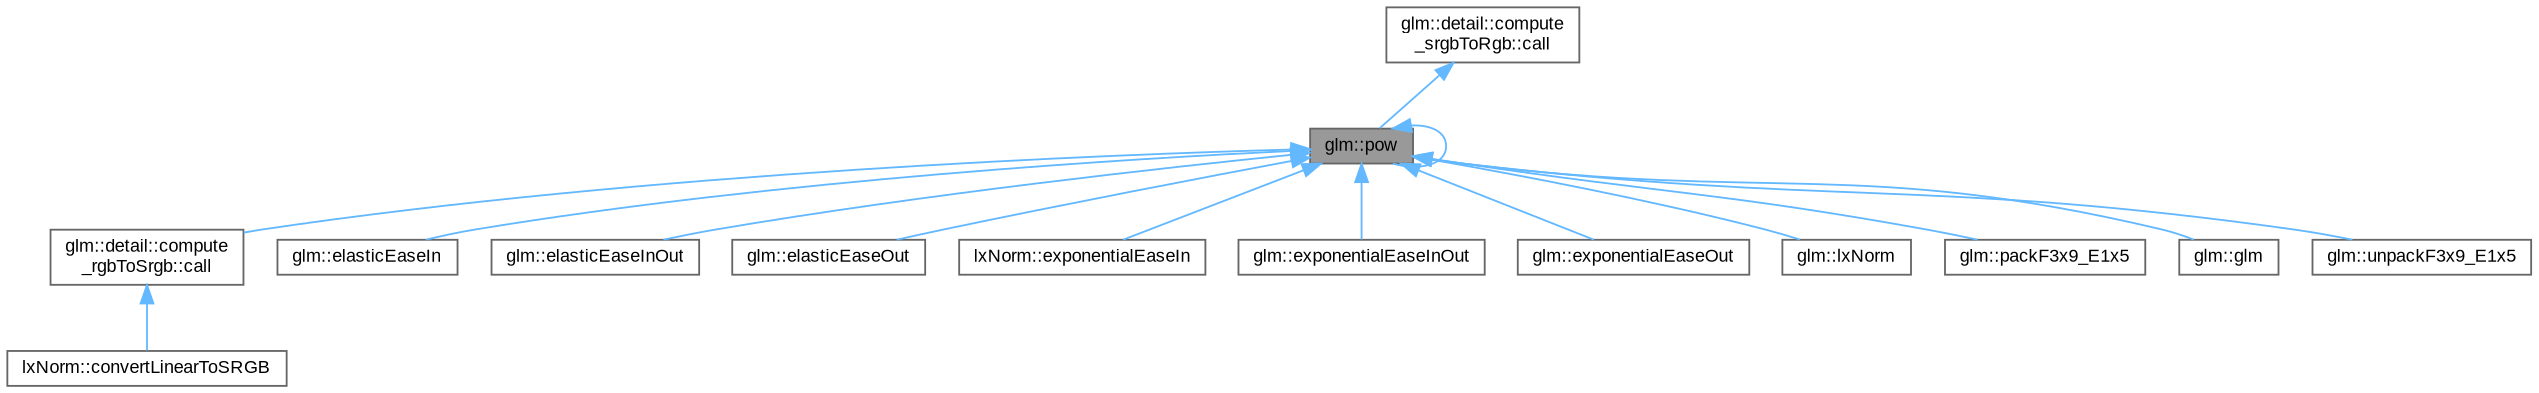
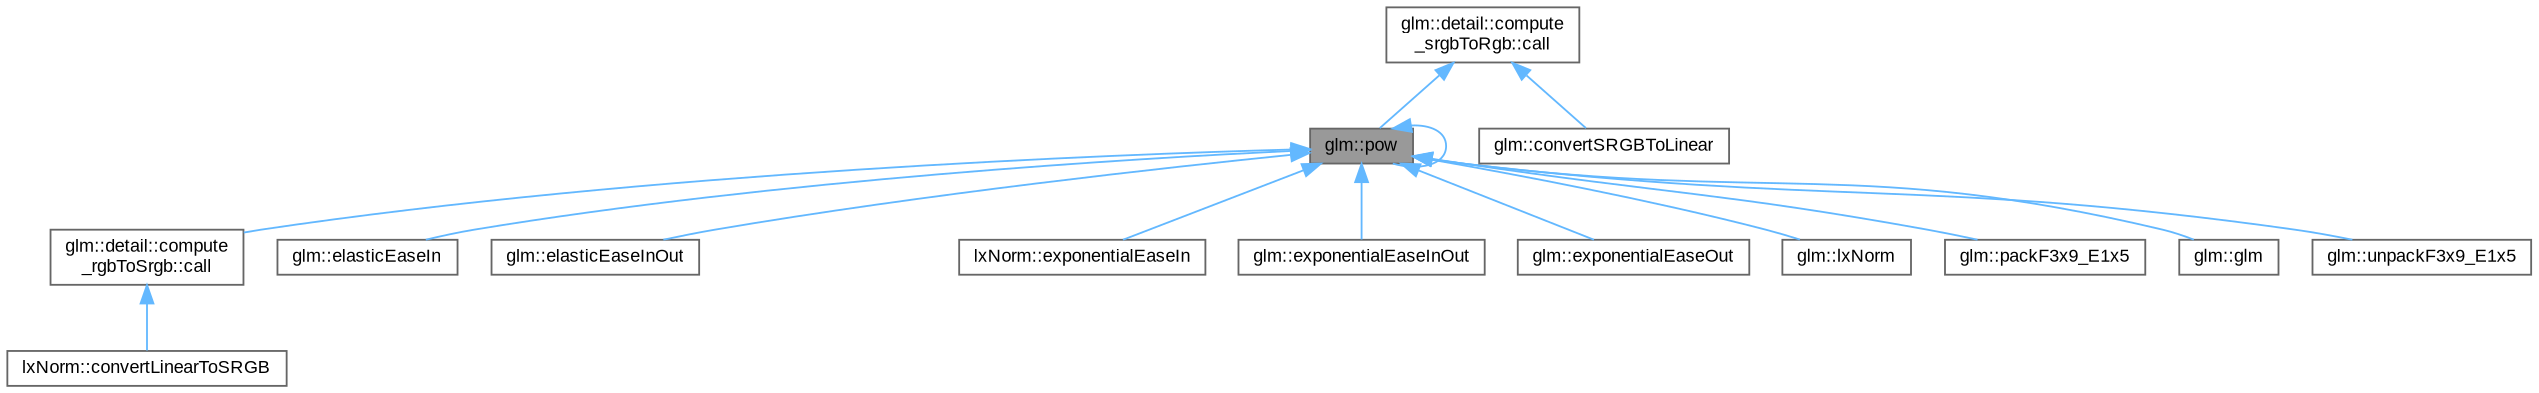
none -> (1604, 146)
(829, 257) -> none
